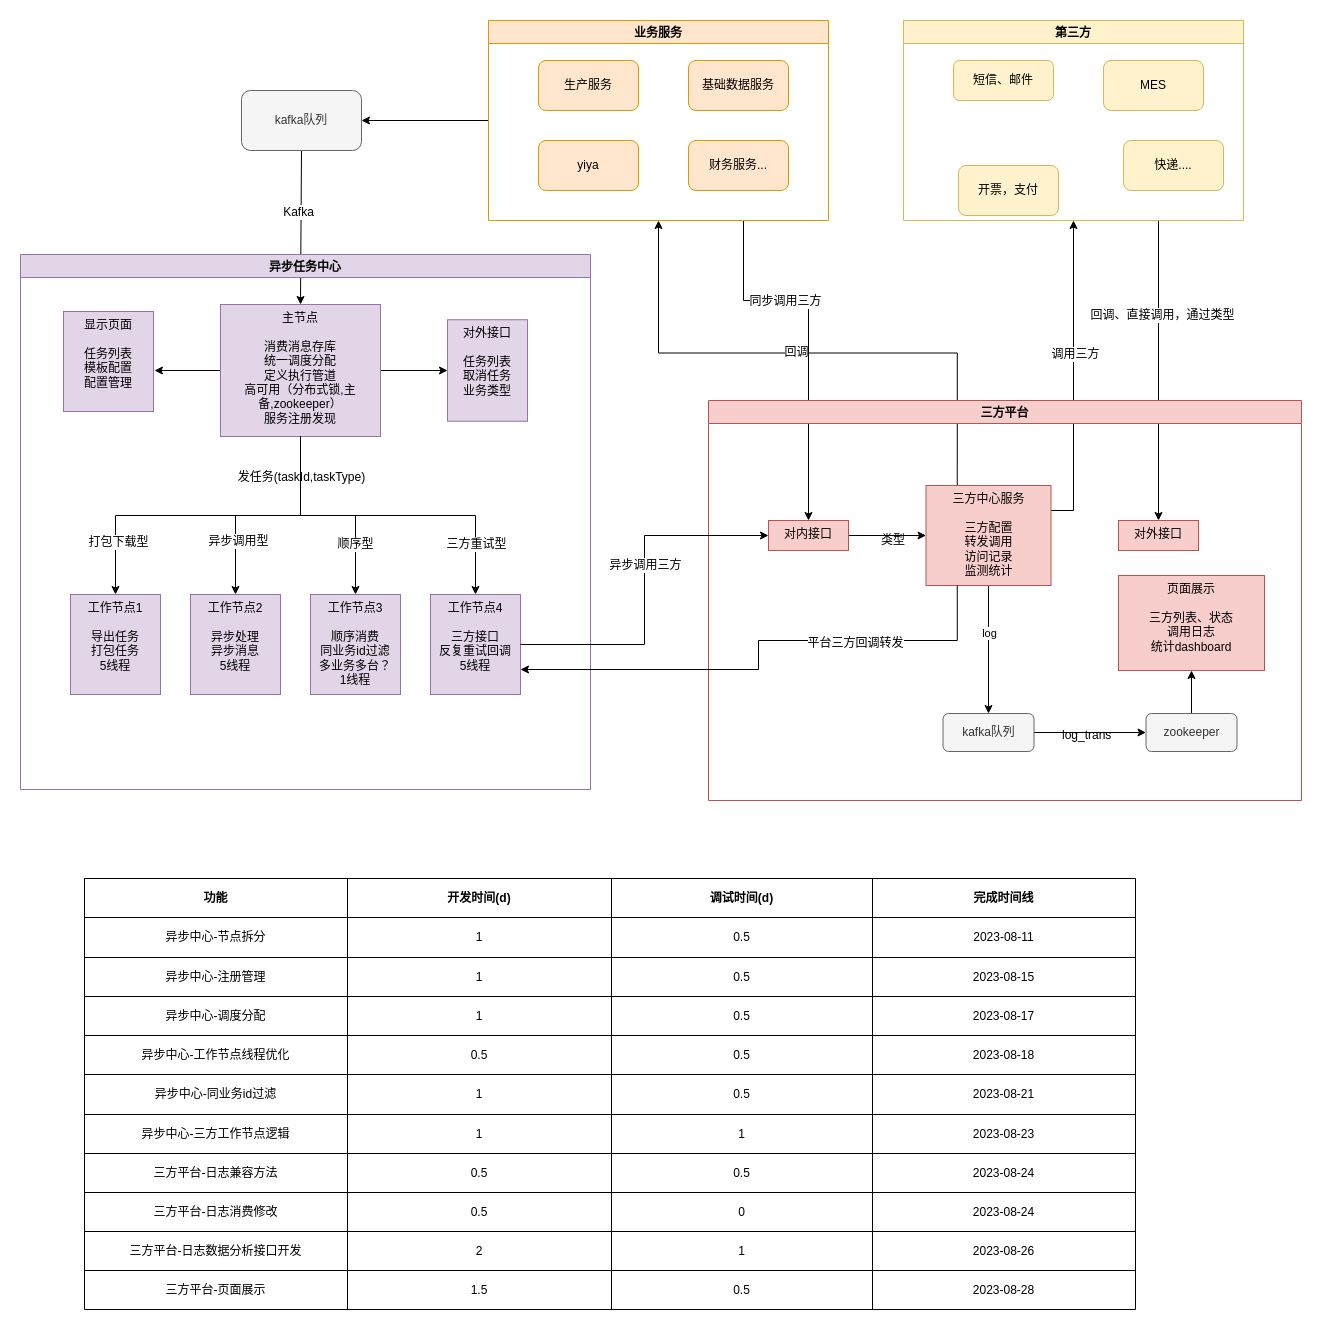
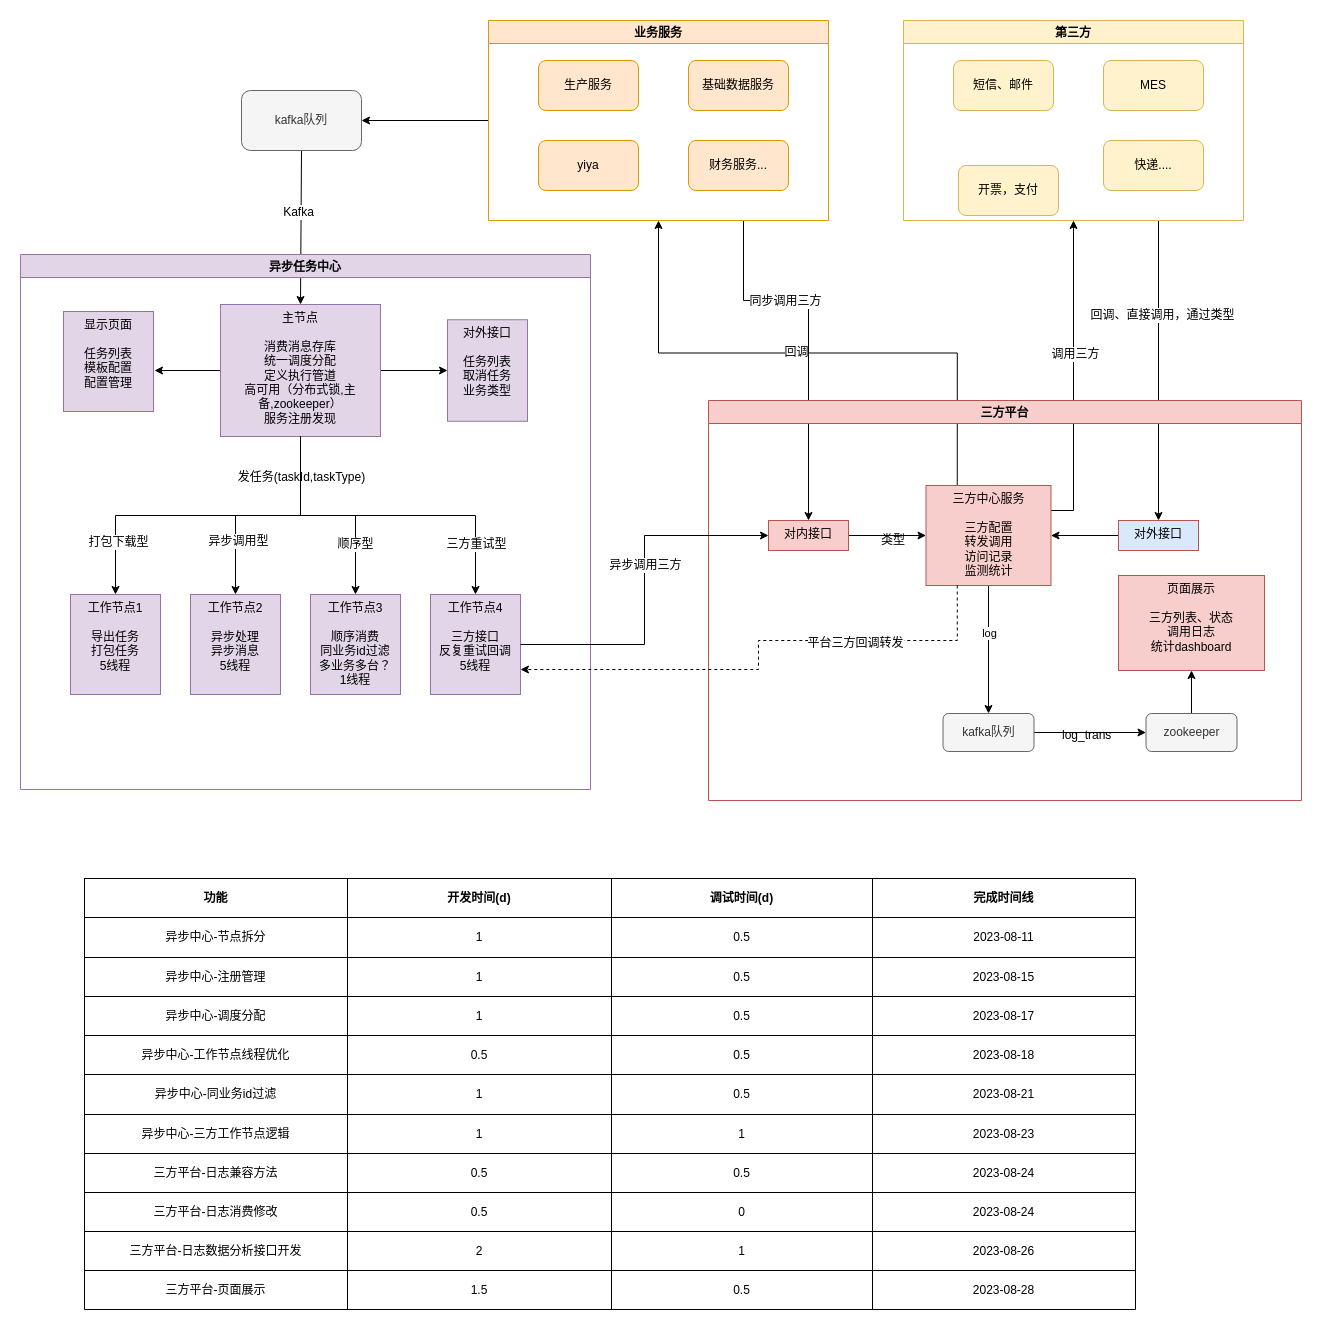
(1004, 81) -> (1004, 86)
(1174, 166) -> (1154, 166)
none -> (1088, 536)
(1159, 536) -> (1159, 536)
(681, 670) -> (681, 670)
